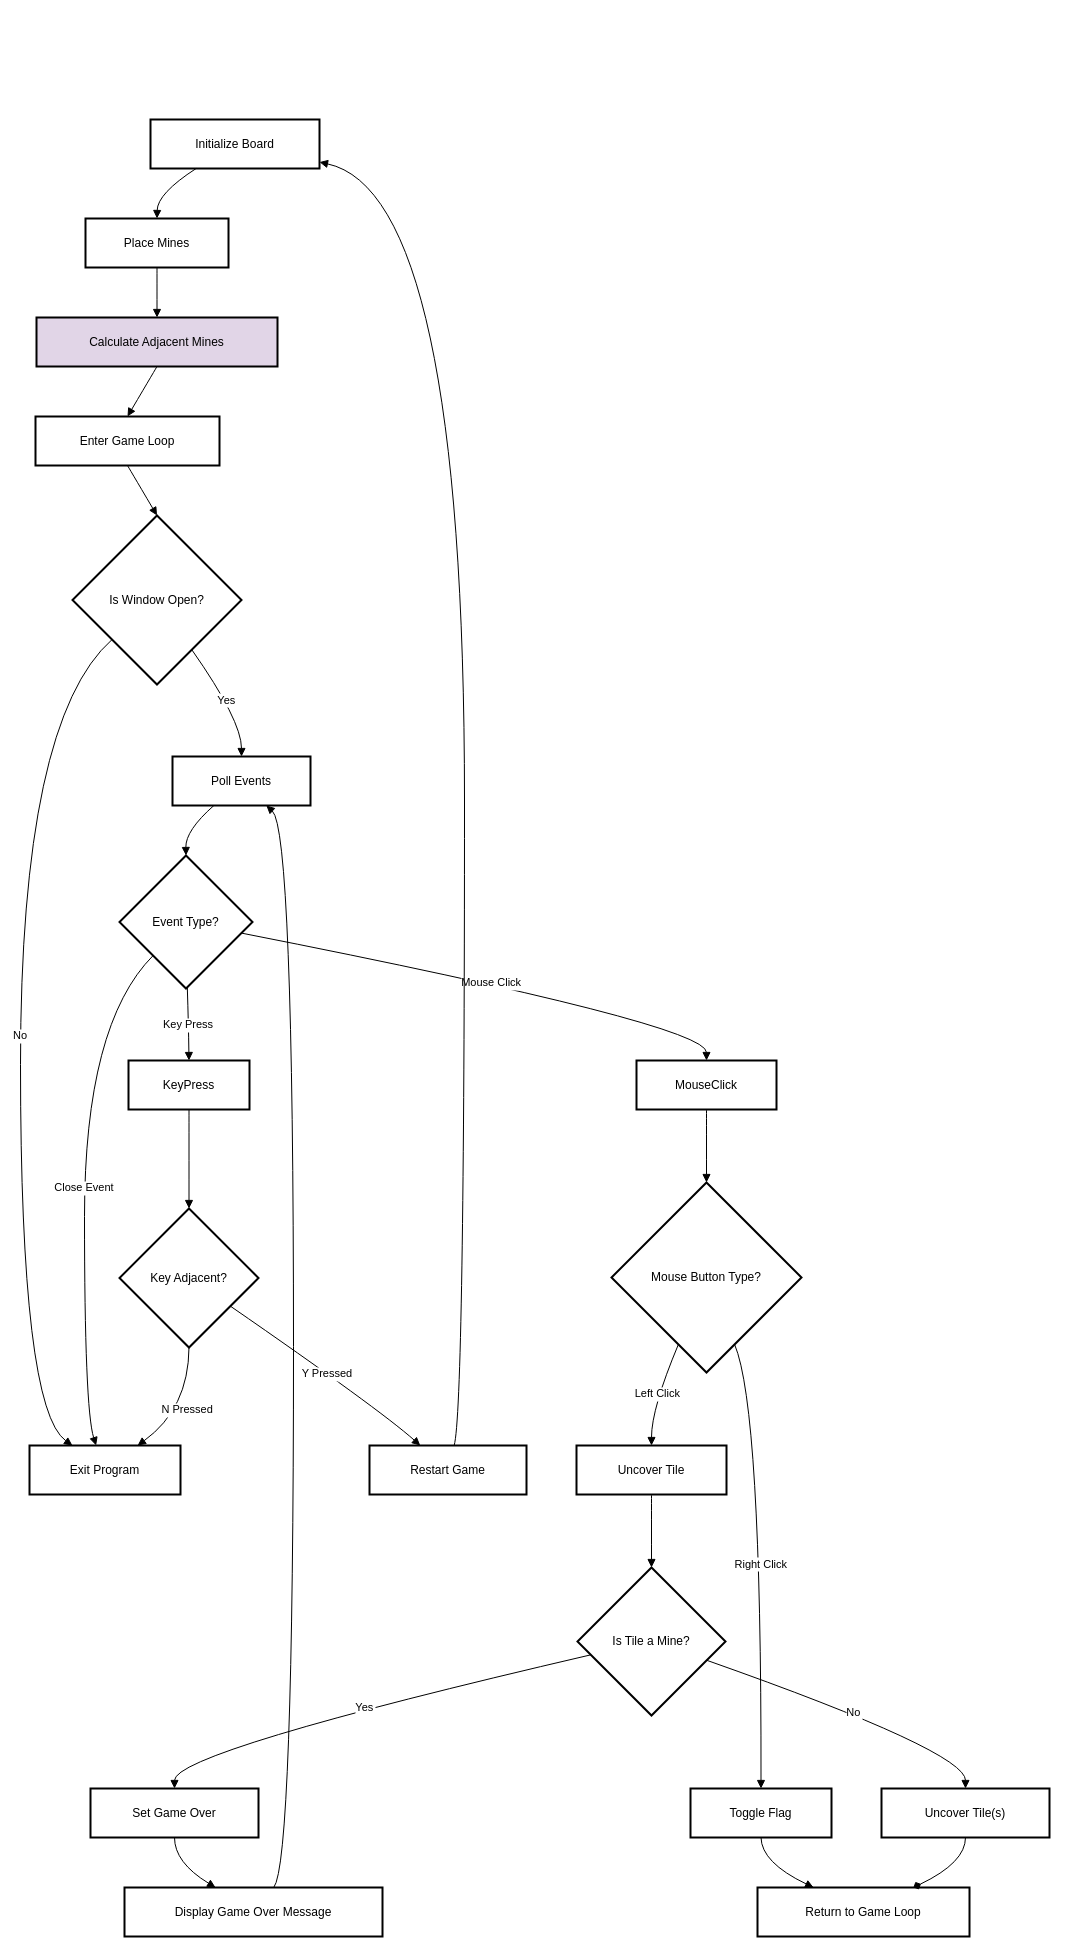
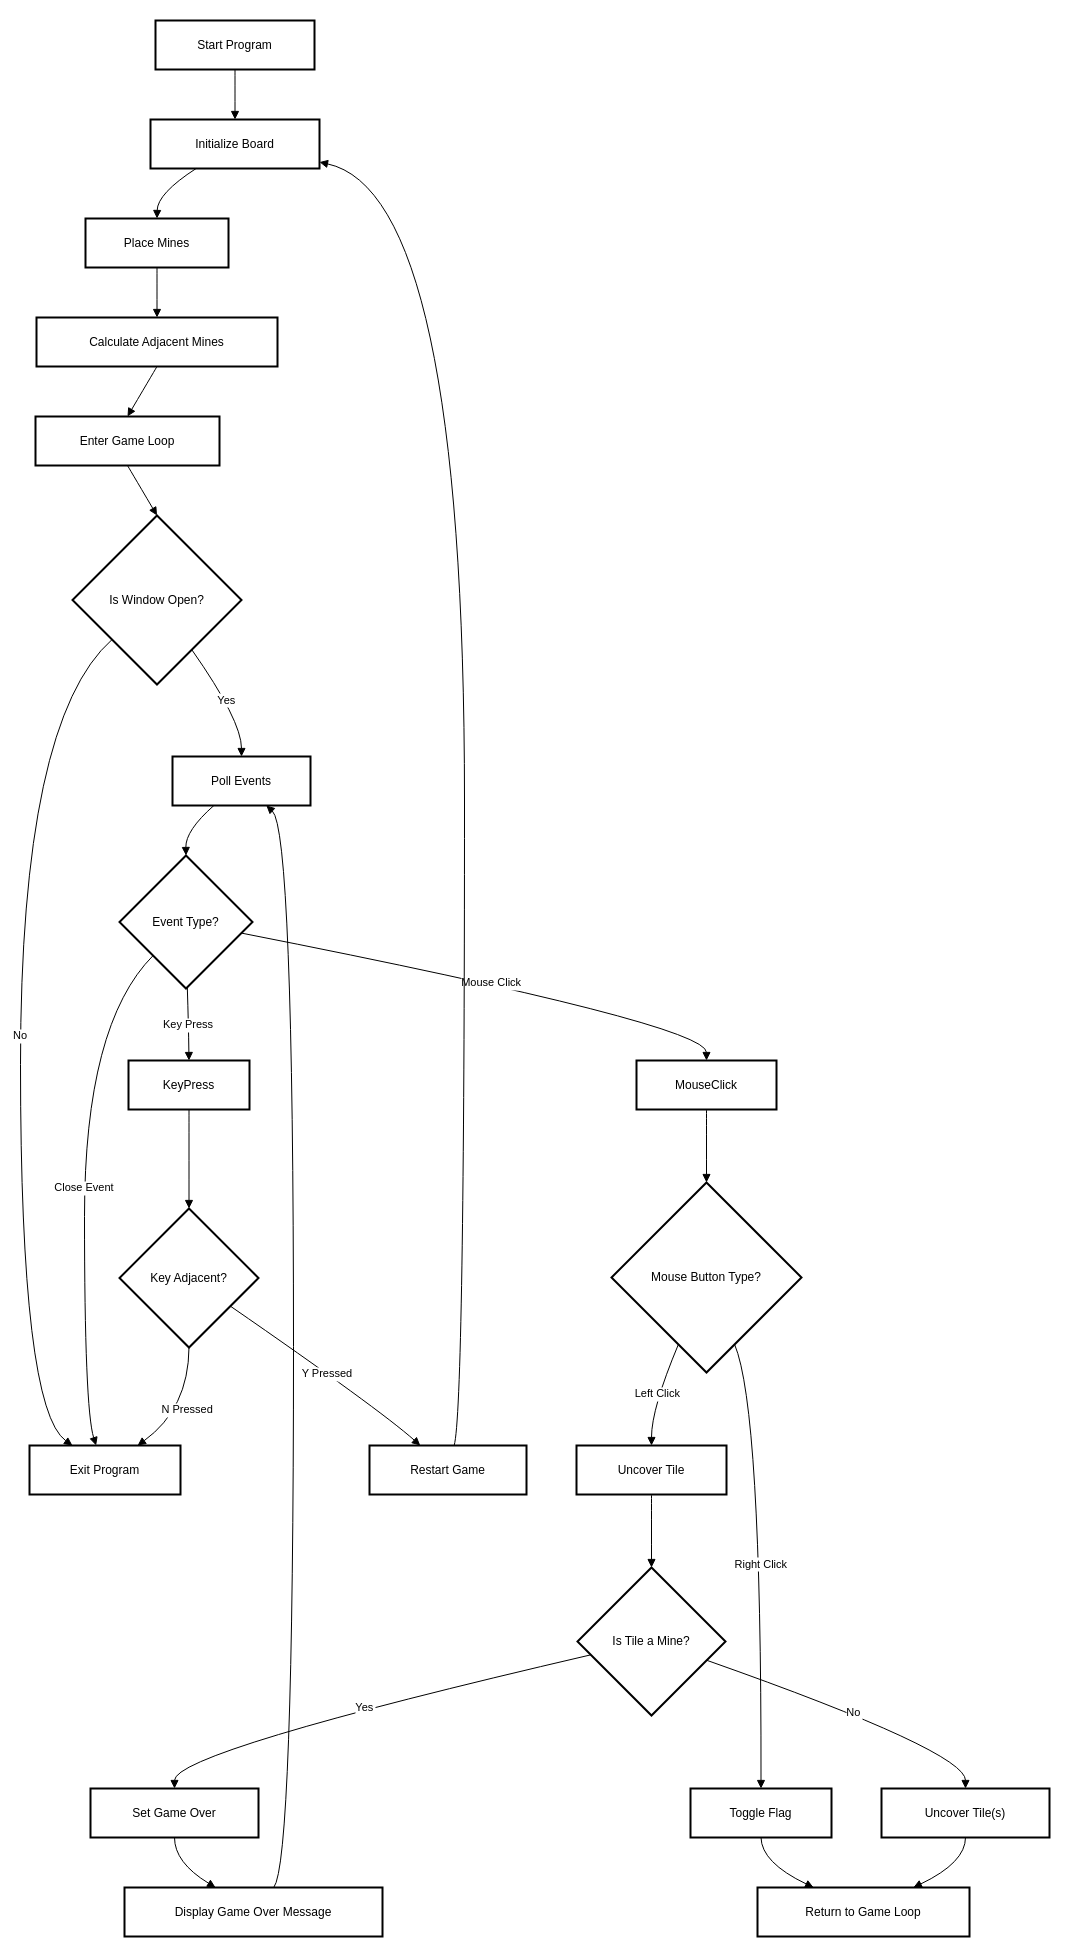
none -> (235, 45)
none -> (235, 91)
(157, 342) -> (157, 342)
(922, 1883) -> (922, 1884)
